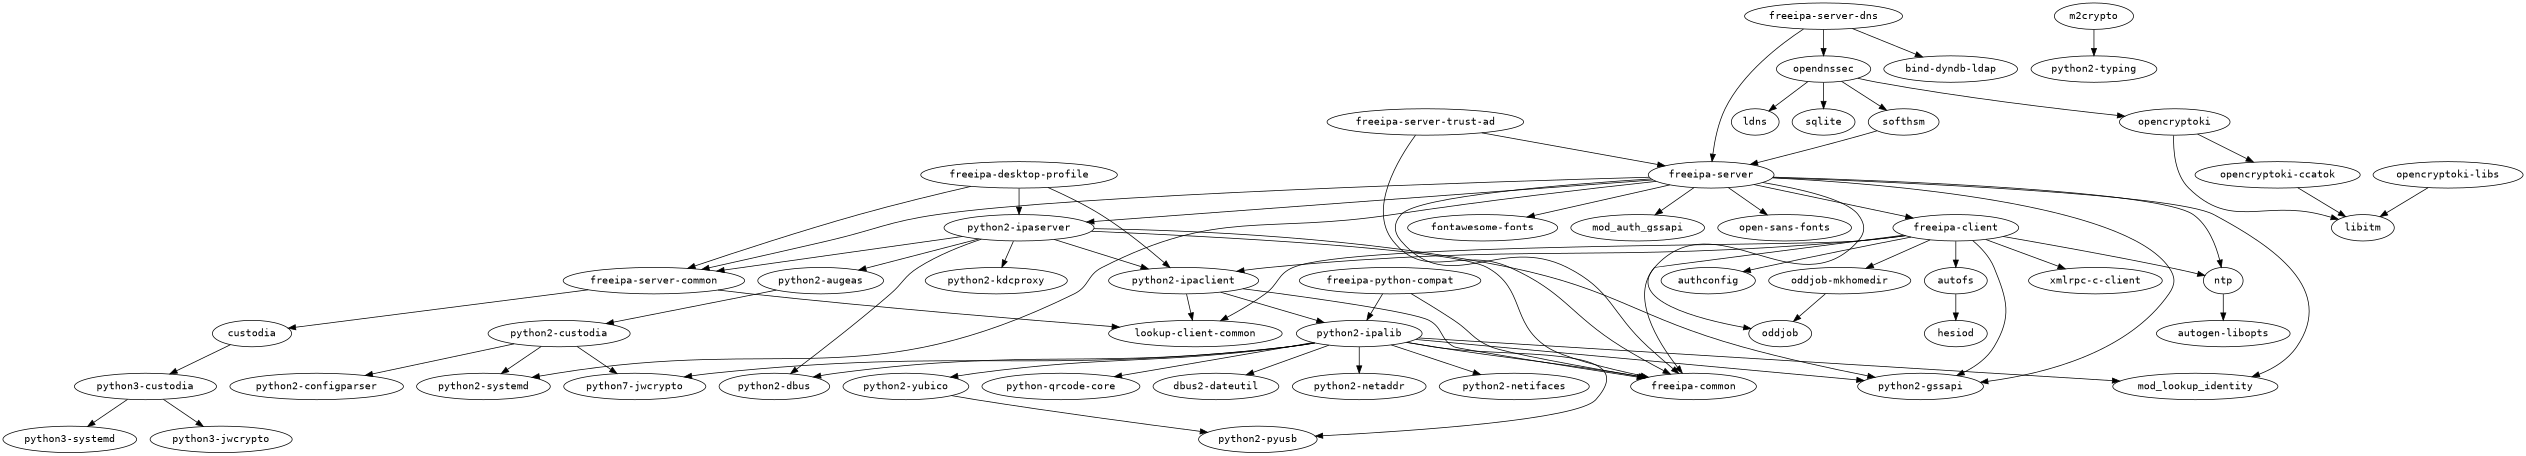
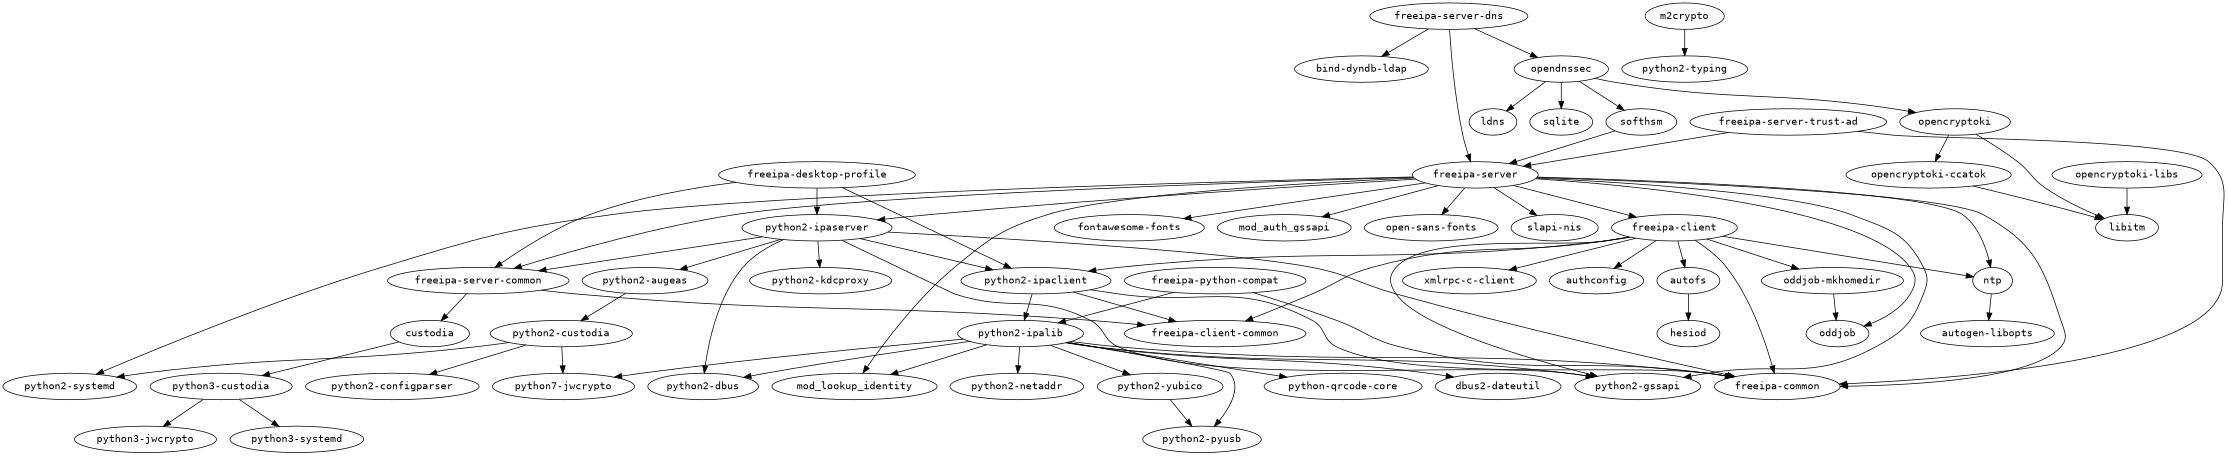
none -> (1555, 228)
(1195, 334) -> (1215, 334)
(1514, 386) -> none
